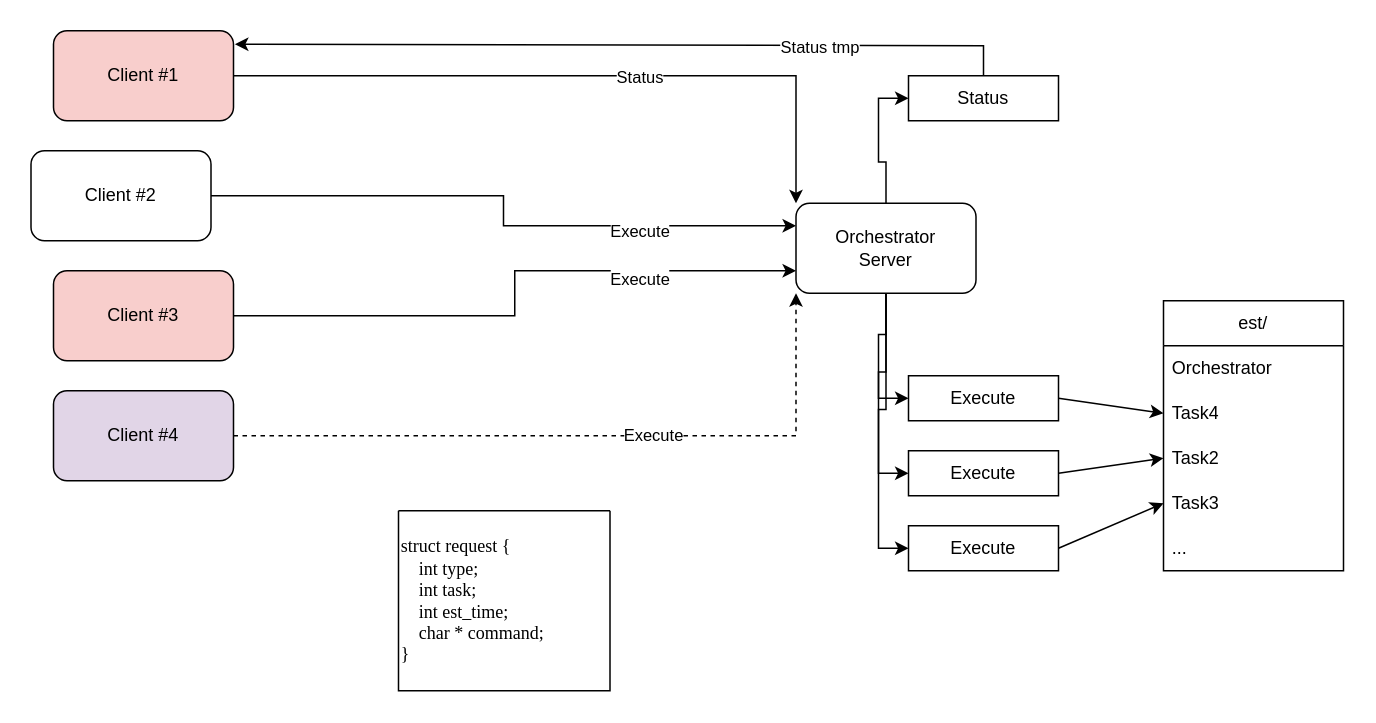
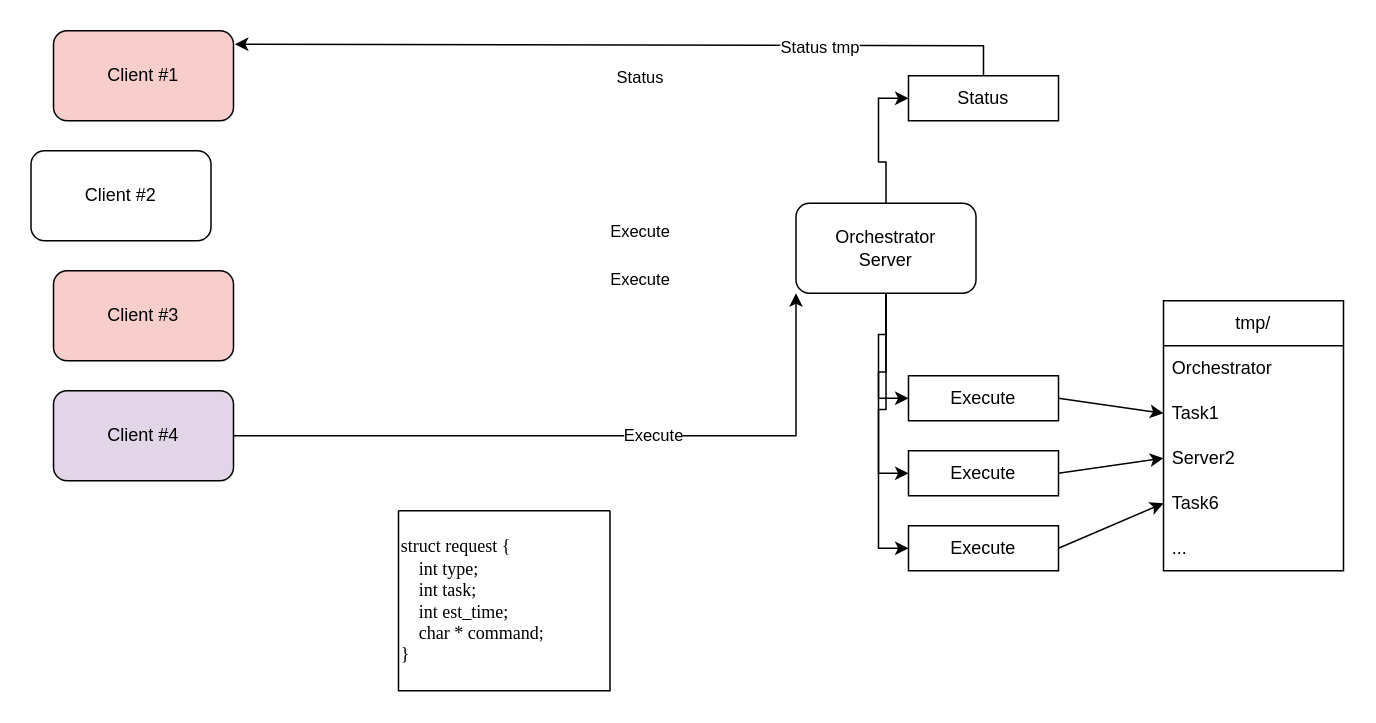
(425, 76) -> none
(426, 196) -> none
(444, 316) -> none
(1253, 323) -> (1253, 323)
(1197, 413) -> (1197, 413)
(428, 436) -> (428, 436)
(1197, 458) -> (1208, 458)
(1197, 503) -> (1197, 503)
